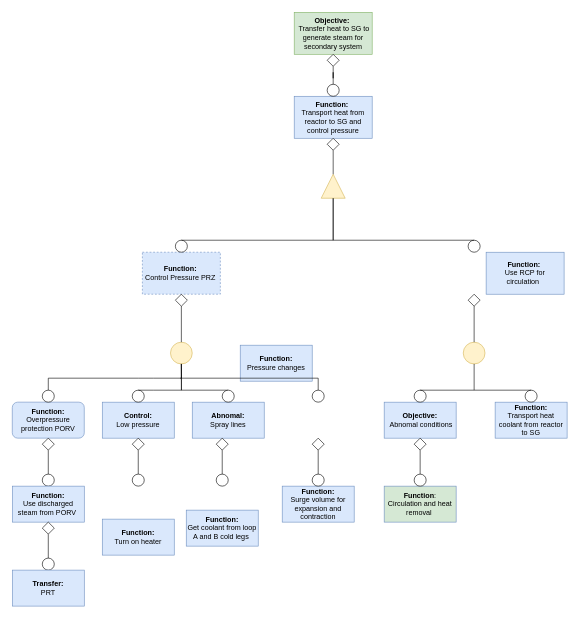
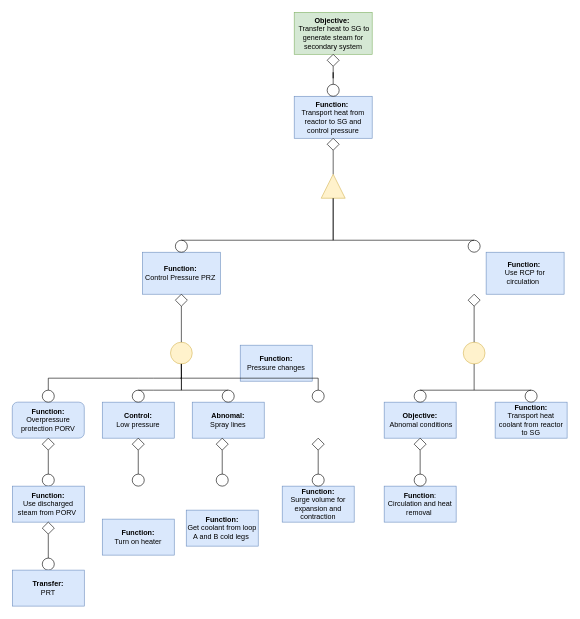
(181, 273) -> (181, 273)
(420, 504) -> (420, 504)
